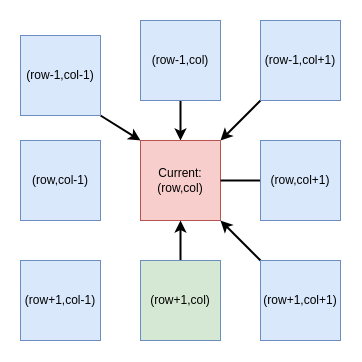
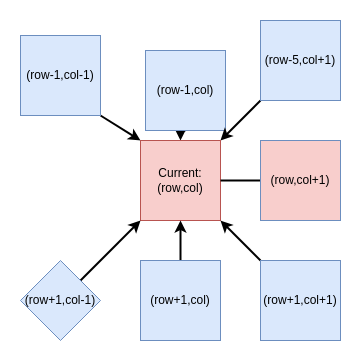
(181, 61) -> (186, 91)
(301, 61) -> (301, 61)
(61, 181) -> none
(301, 181) -> (301, 181)
none -> (108, 253)
(61, 301) -> (61, 301)
(181, 301) -> (181, 301)
